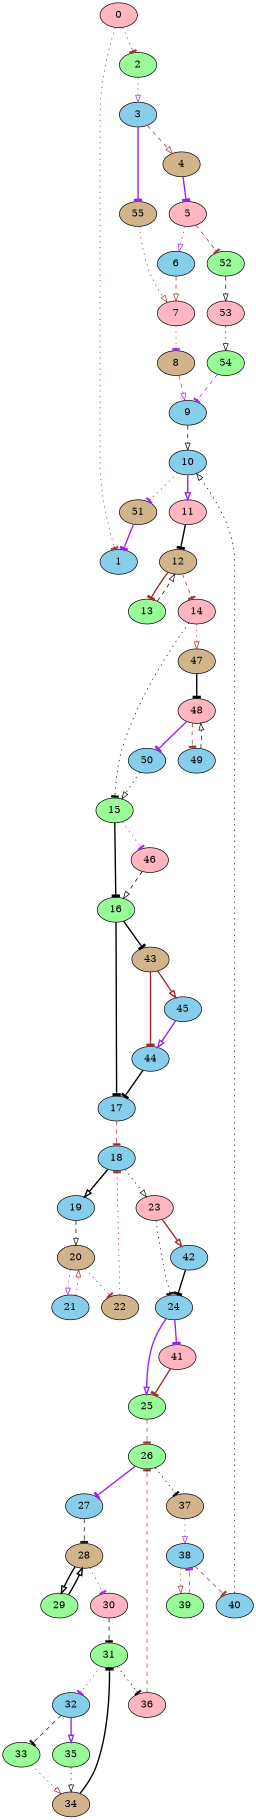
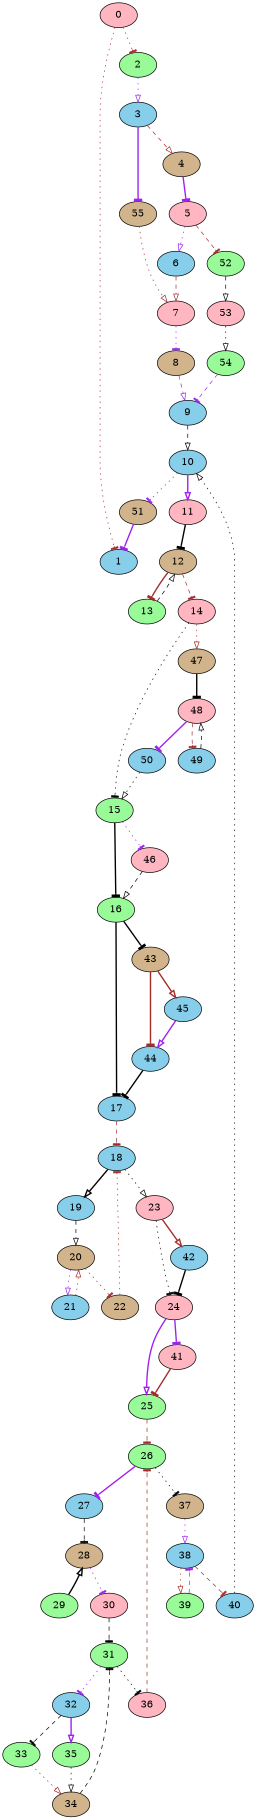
(174, 1307) -> (174, 1307)
(69, 1577) -> none
(104, 1735) -> (104, 1735)
